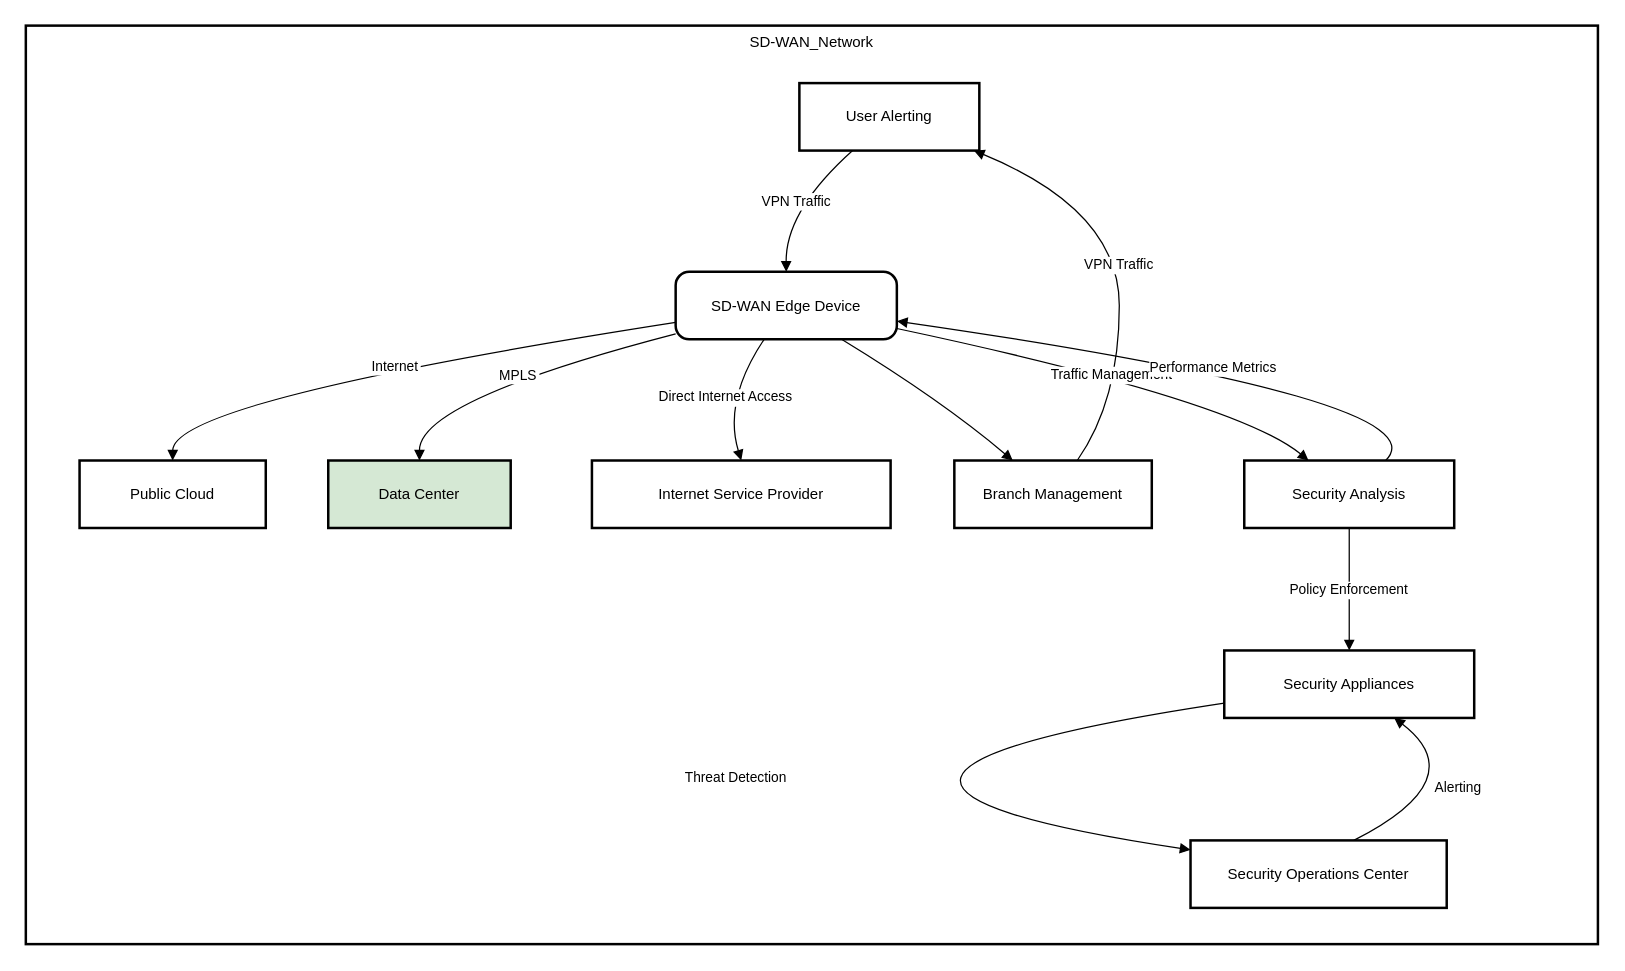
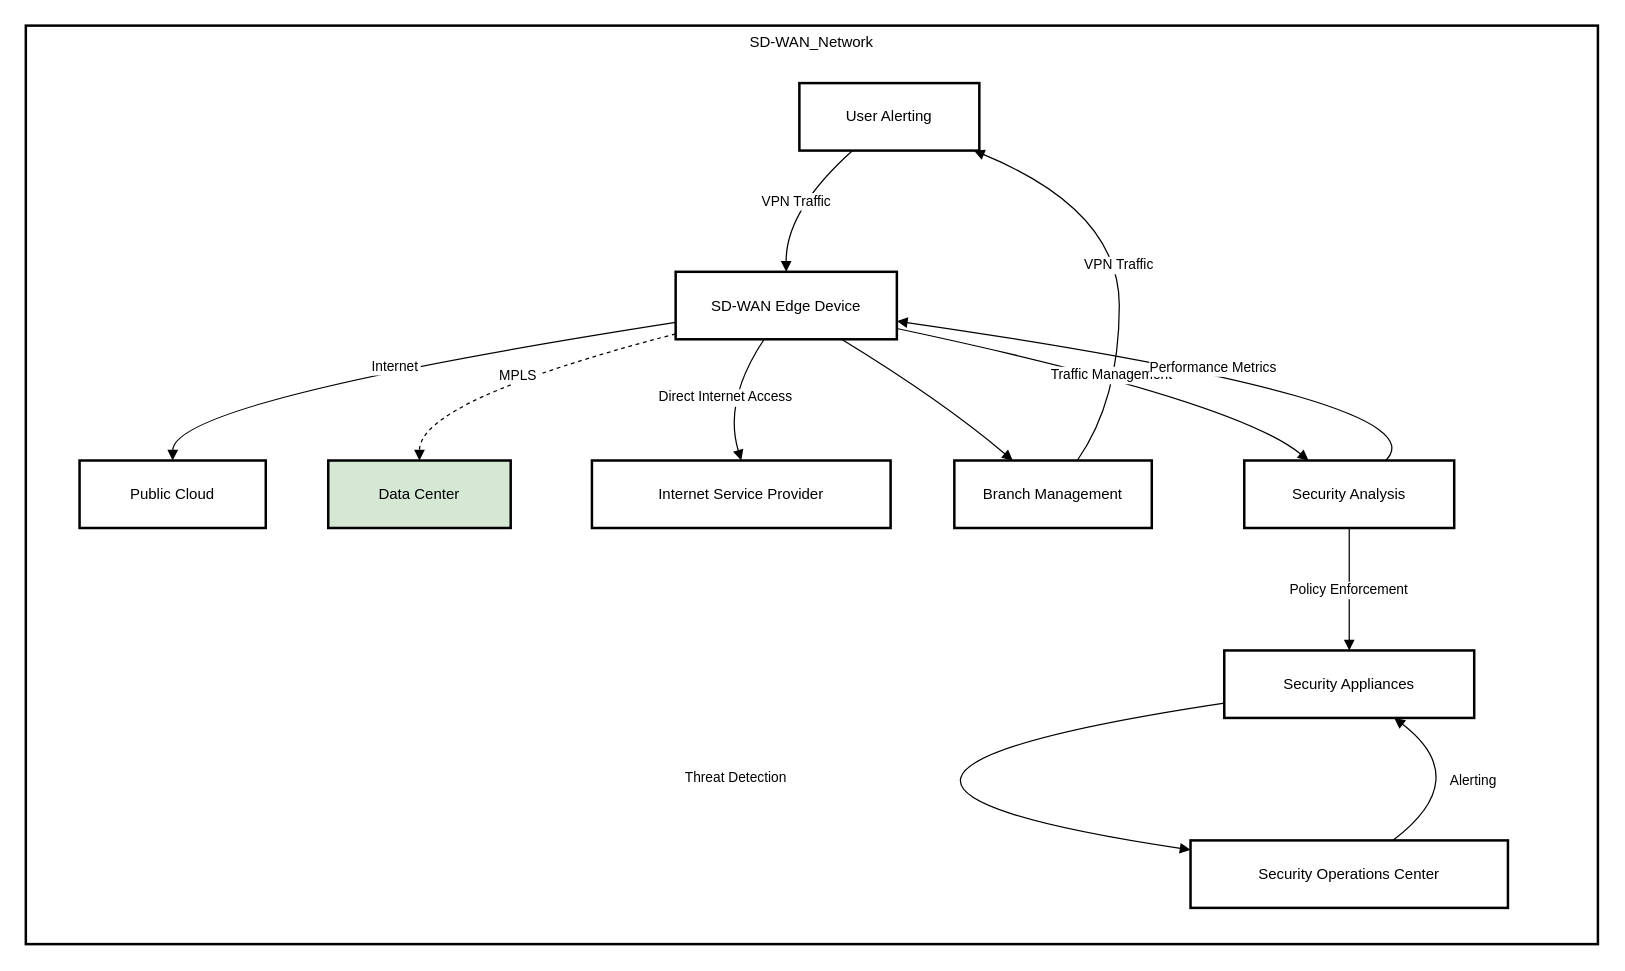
(786, 306) -> (786, 306)
(607, 353) -> (607, 353)
(1319, 874) -> (1349, 874)
